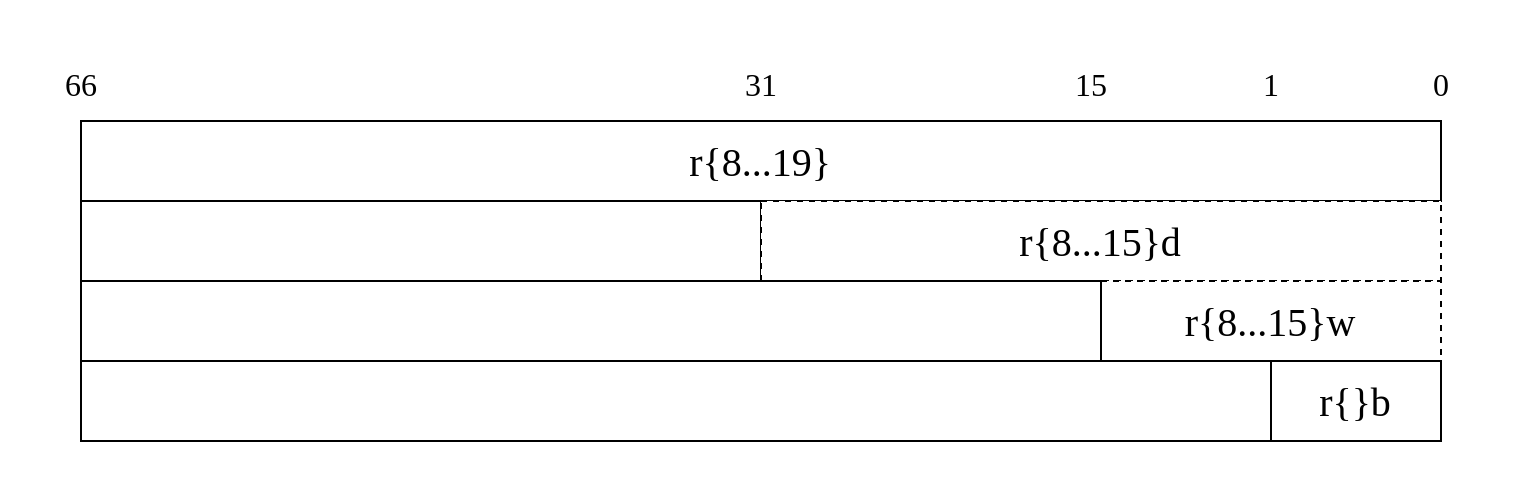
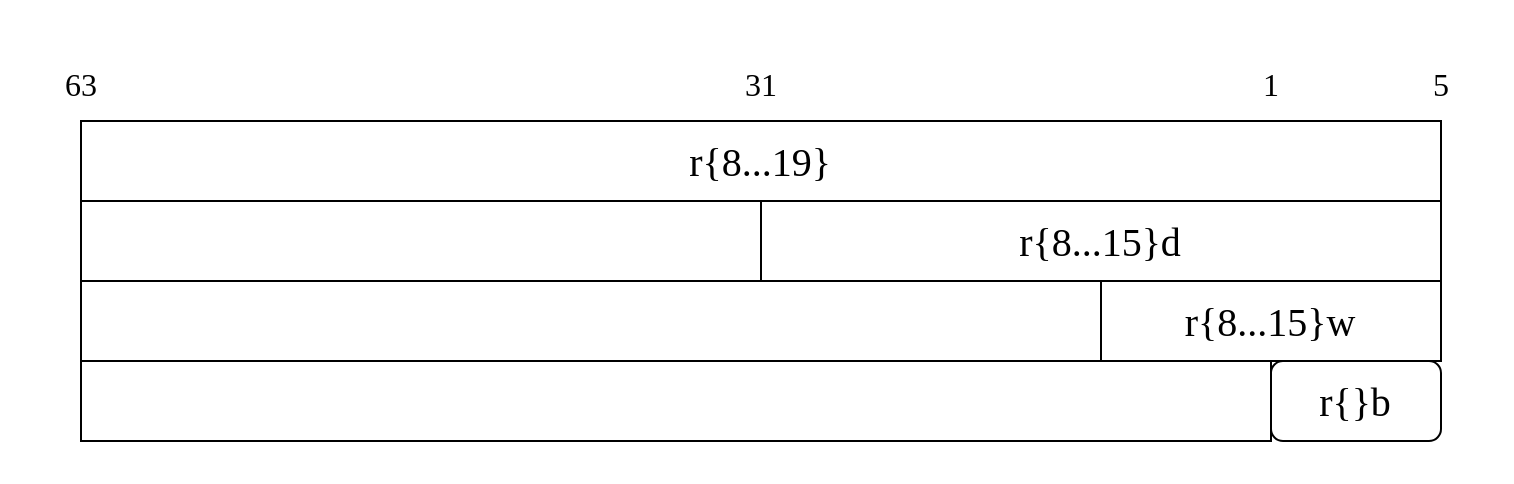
(82, 81) -> (82, 81)
(1091, 81) -> none
(1442, 81) -> (1442, 81)
(1101, 241) -> (1101, 241)
(1271, 321) -> (1271, 321)
(1356, 401) -> (1356, 401)
